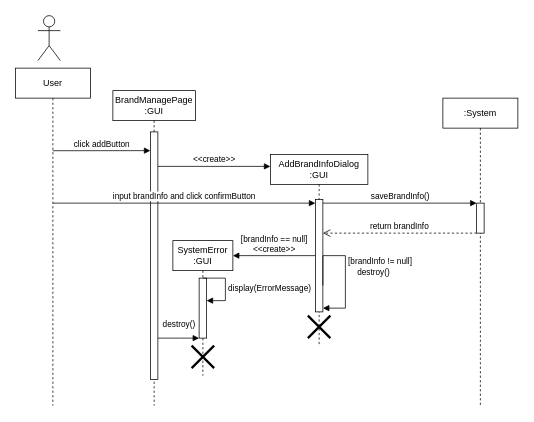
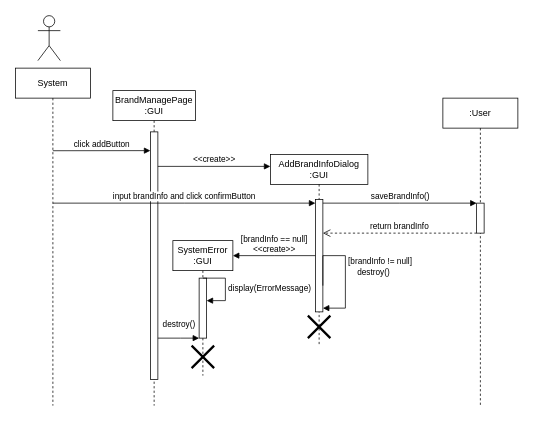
(53, 83) -> (53, 83)
(480, 113) -> (480, 113)
